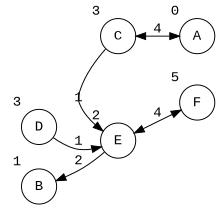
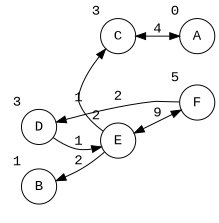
(82, 86) -> (79, 96)
none -> (122, 106)
(158, 113) -> (158, 113)
